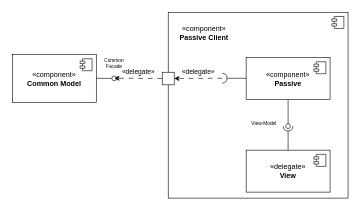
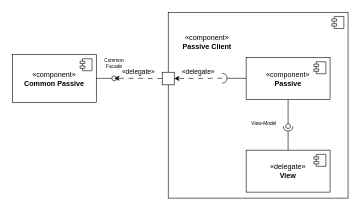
(204, 33) -> (207, 42)
(54, 79) -> (54, 79)
